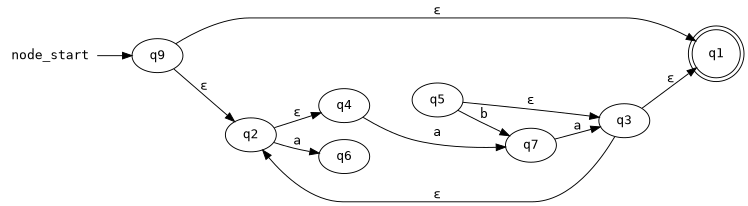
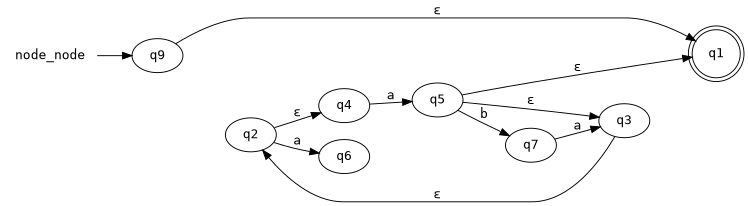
(50, 56) -> (50, 56)
(665, 91) -> (572, 76)
(201, 92) -> none
(427, 143) -> (386, 103)
